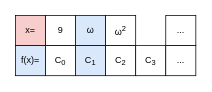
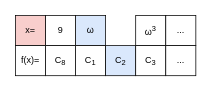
(120, 30) -> none
none -> (150, 30)
(30, 60) -> (30, 60)
(60, 60) -> (60, 60)
(90, 60) -> (90, 60)
(120, 60) -> (120, 60)
